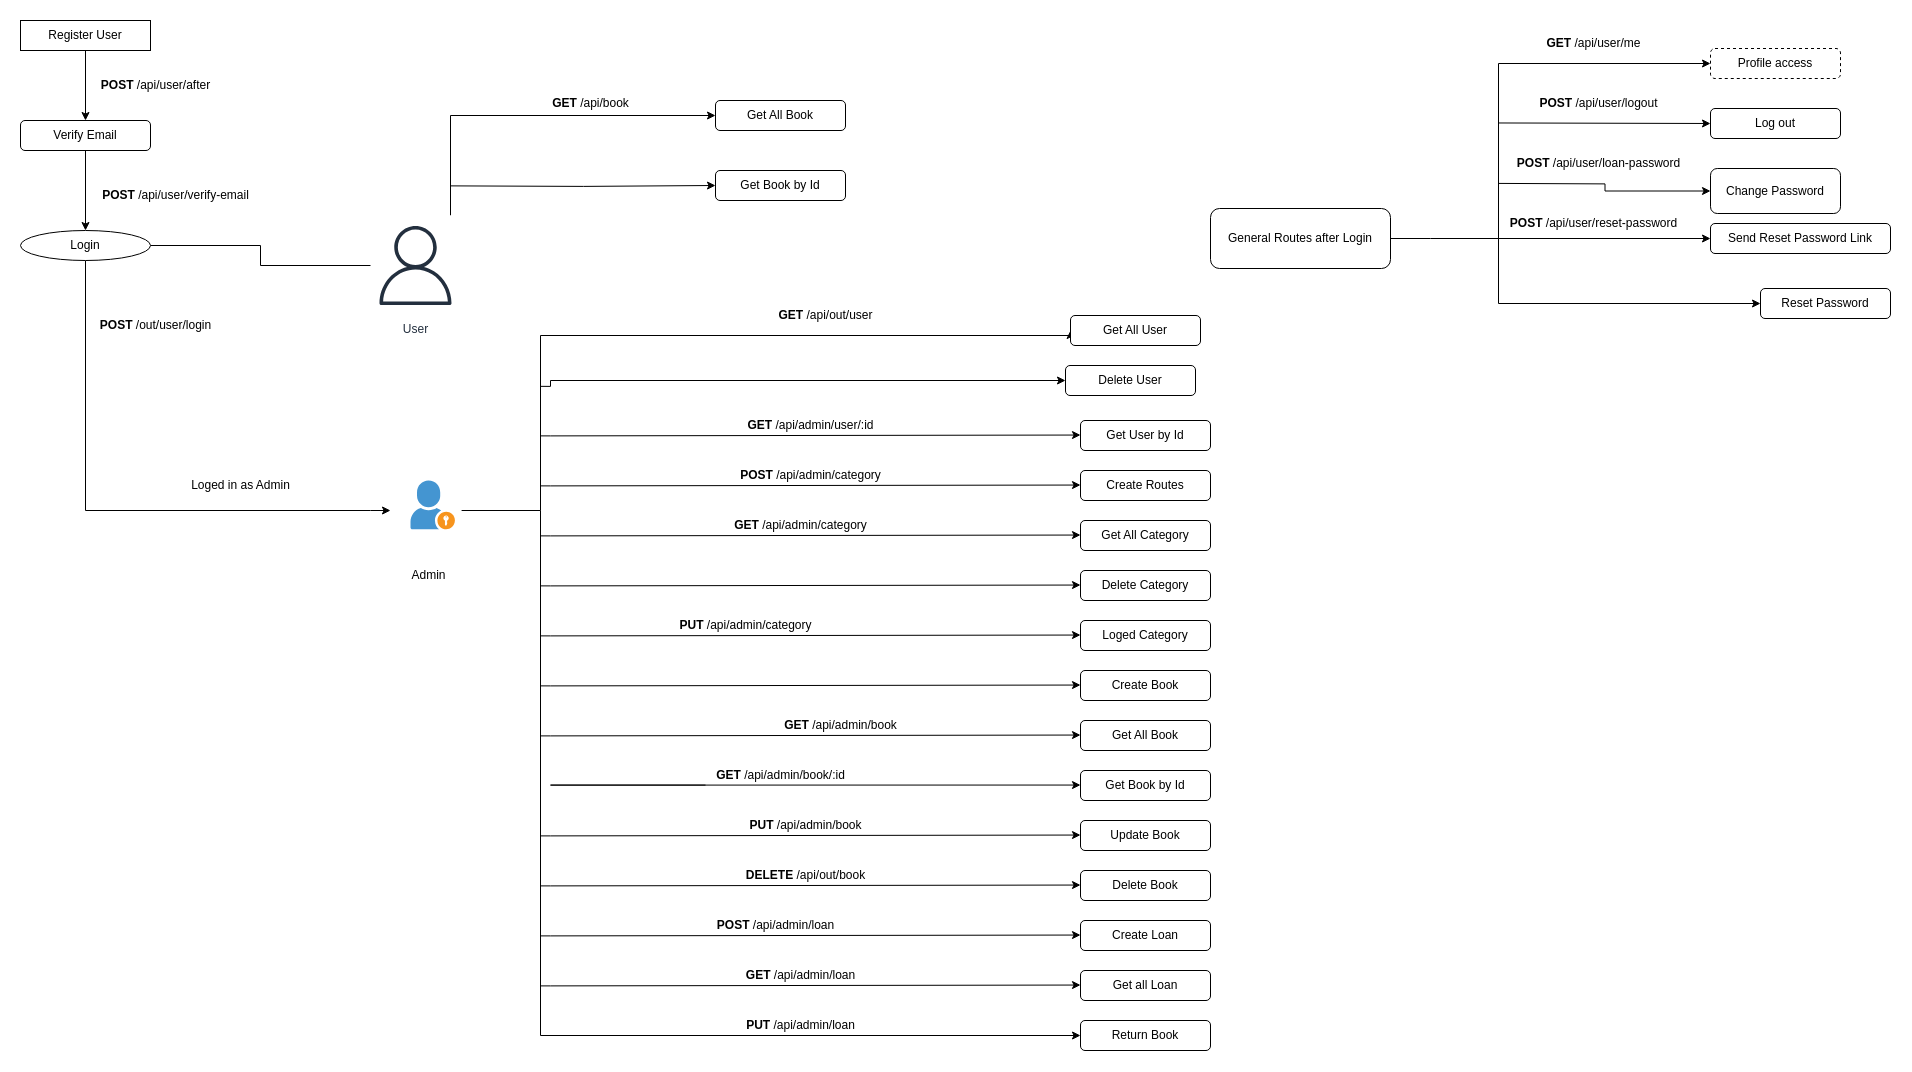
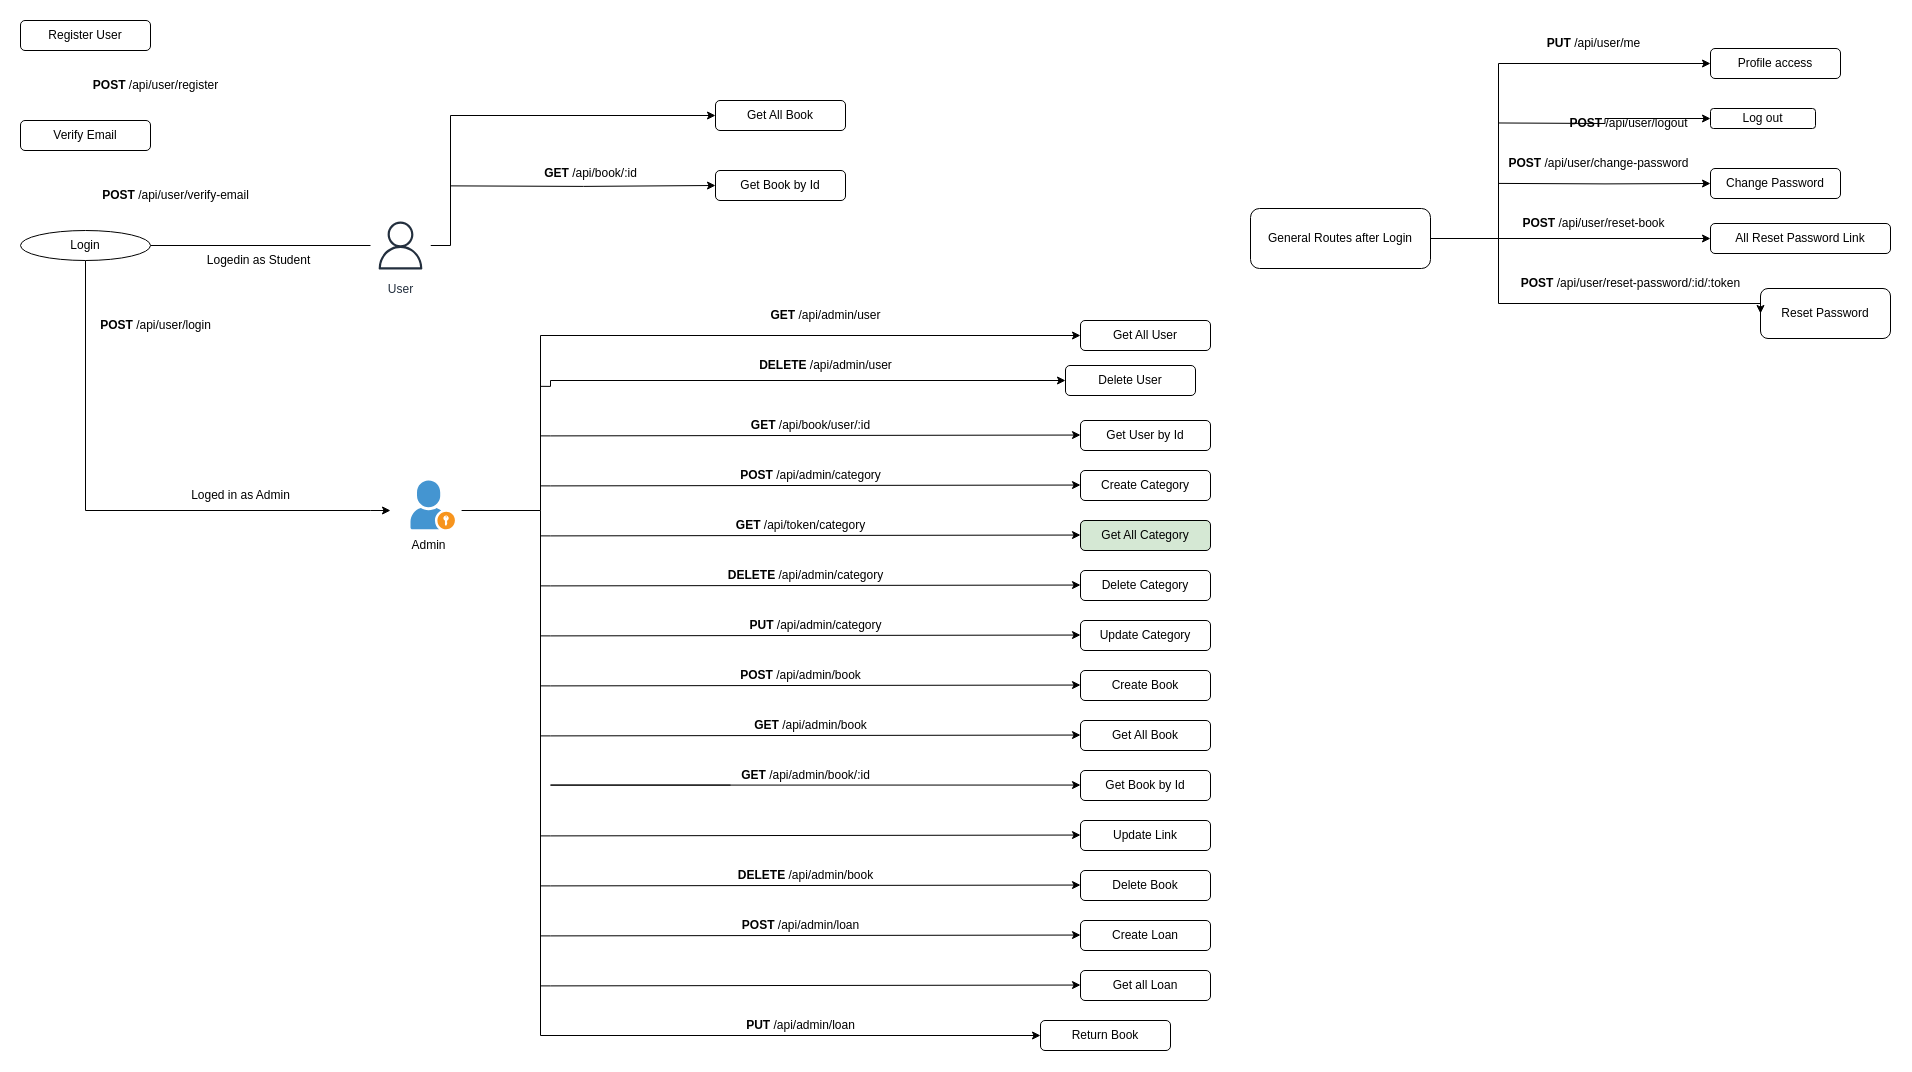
(86, 36) -> (86, 36)
(1594, 44) -> (1594, 44)
(1776, 64) -> (1776, 64)
(86, 82) -> none
(156, 86) -> (156, 86)
(591, 104) -> none
(1599, 104) -> (1629, 124)
(1776, 124) -> (1763, 119)
(1599, 164) -> (1599, 164)
none -> (591, 174)
(86, 187) -> none
(1776, 191) -> (1776, 184)
(1594, 224) -> (1594, 224)
(1301, 239) -> (1341, 239)
(1801, 239) -> (1801, 239)
none -> (258, 261)
(416, 266) -> (401, 246)
none -> (1631, 284)
(1826, 304) -> (1826, 314)
(826, 316) -> (826, 316)
(156, 326) -> (156, 326)
(1136, 331) -> (1146, 336)
none -> (826, 366)
(811, 426) -> (811, 426)
(241, 486) -> (241, 496)
(1146, 486) -> (1146, 486)
(801, 526) -> (801, 526)
(1146, 536) -> (1146, 536)
(429, 576) -> (429, 546)
none -> (806, 576)
(746, 626) -> (816, 626)
(1146, 636) -> (1146, 636)
none -> (801, 676)
(841, 726) -> (811, 726)
(781, 776) -> (806, 776)
(806, 826) -> none
(1146, 836) -> (1146, 836)
(806, 876) -> (806, 876)
(776, 926) -> (801, 926)
(801, 976) -> none
(1146, 1036) -> (1106, 1036)
